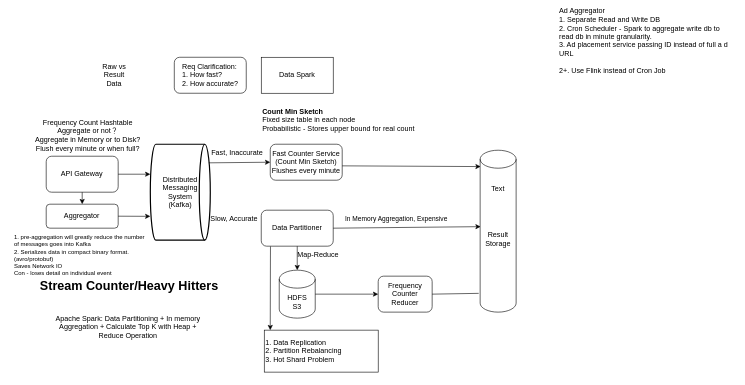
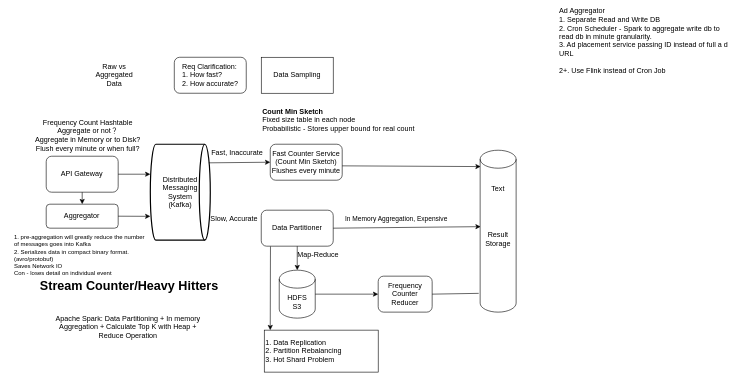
(114, 75) -> (114, 75)
(297, 75) -> (297, 75)
